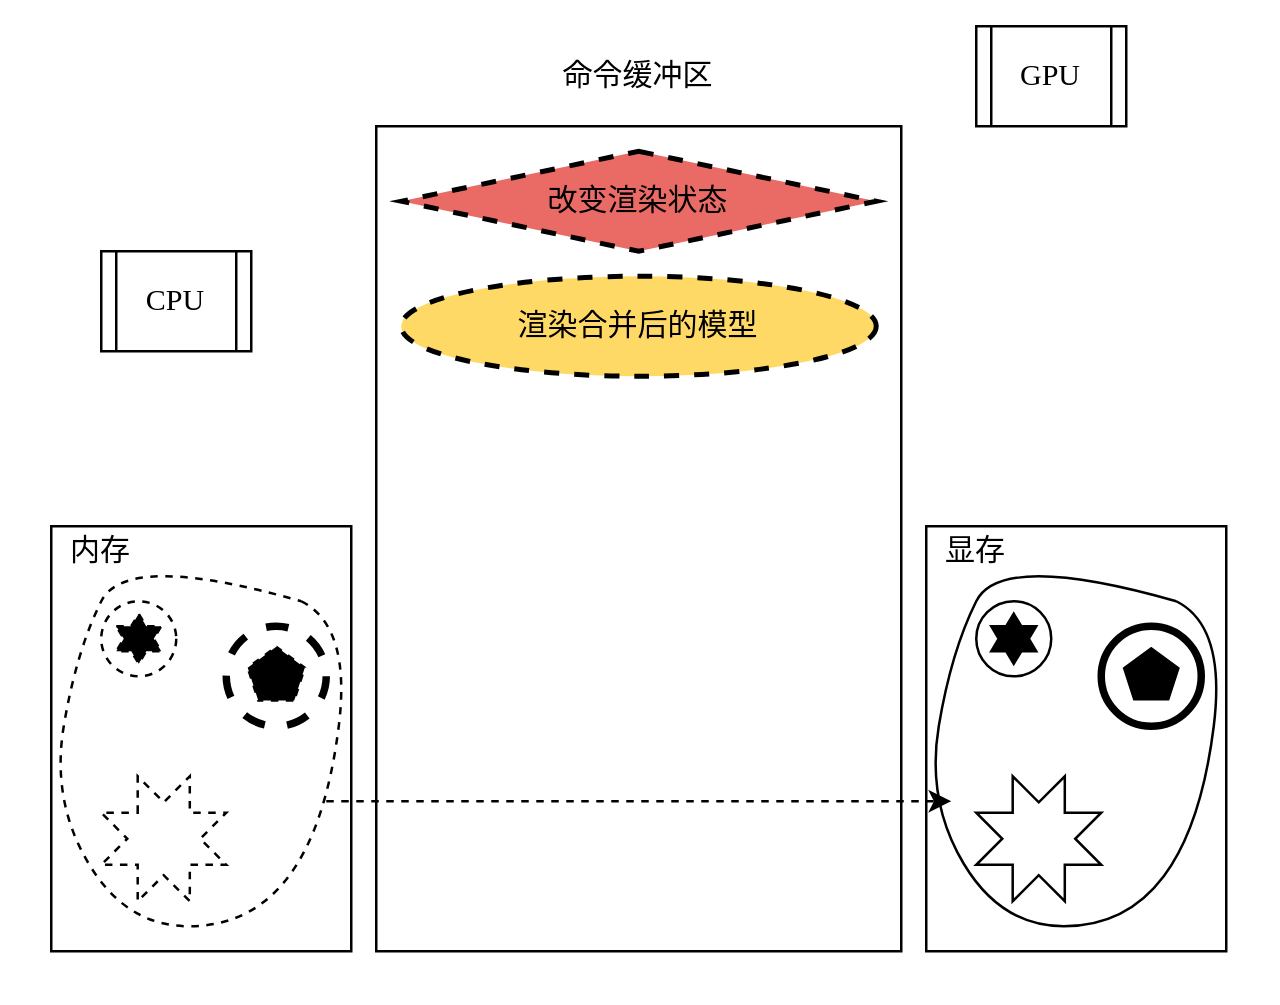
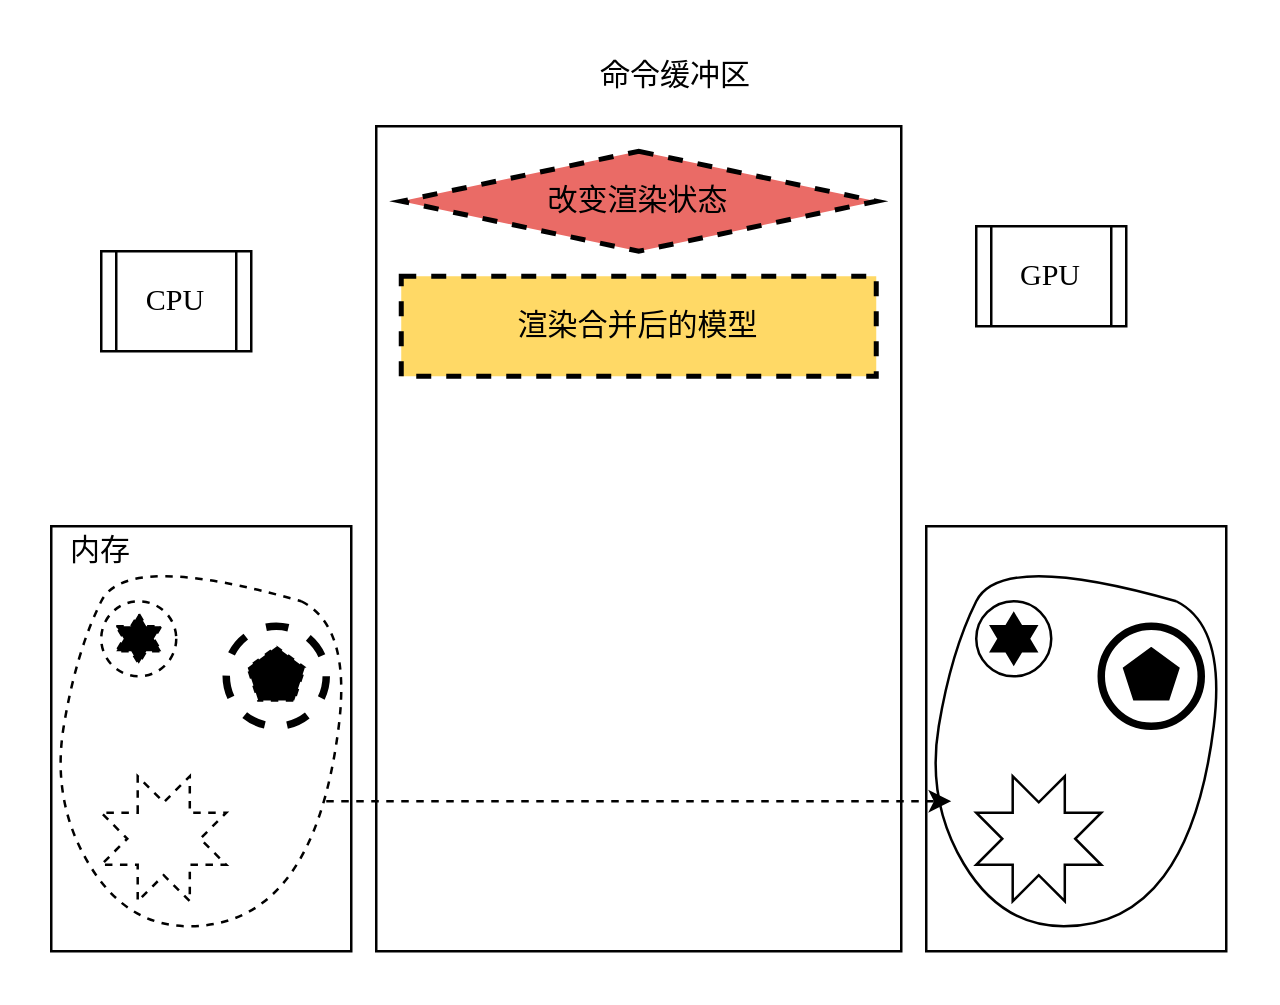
(639, 76) -> (676, 76)
(1051, 76) -> (1051, 276)
(639, 326) -> (639, 326)
(976, 551) -> none
